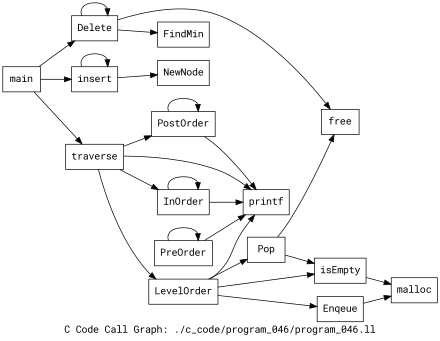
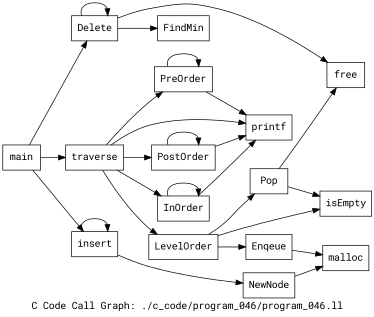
none -> (131, 119)
(232, 251) -> none
(375, 280) -> (305, 272)
